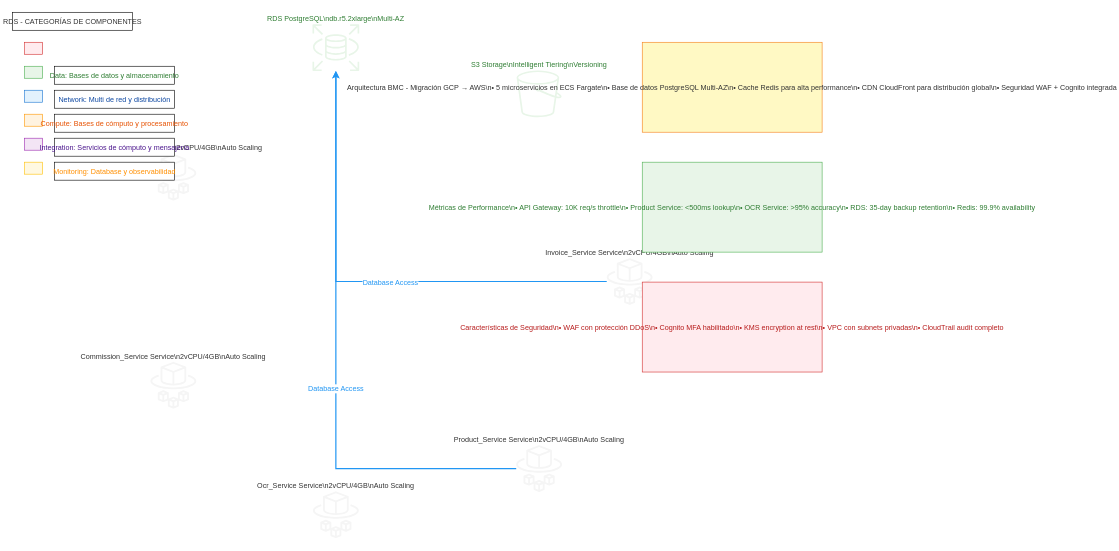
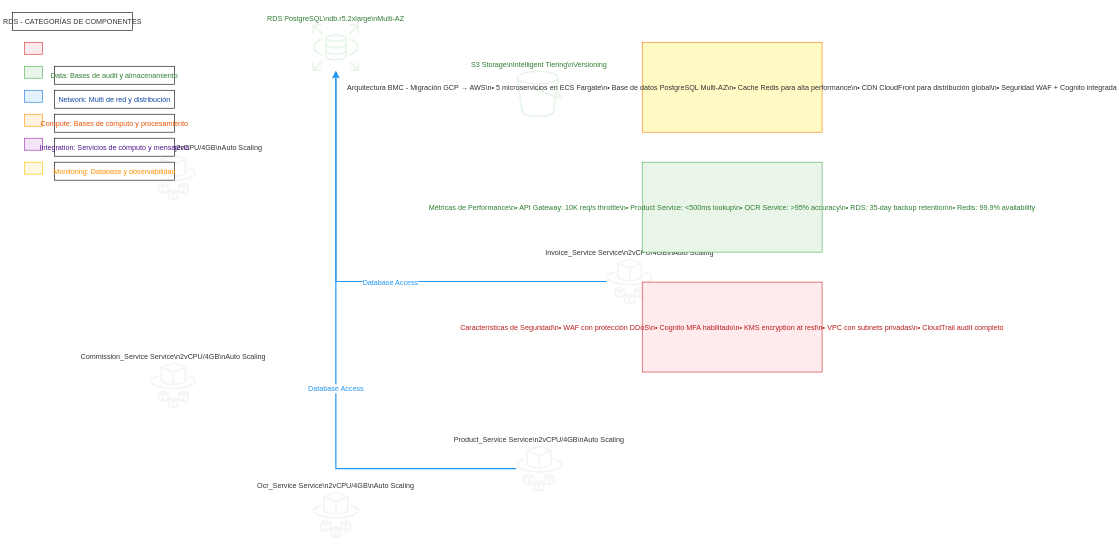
(114, 76) -> (114, 76)
